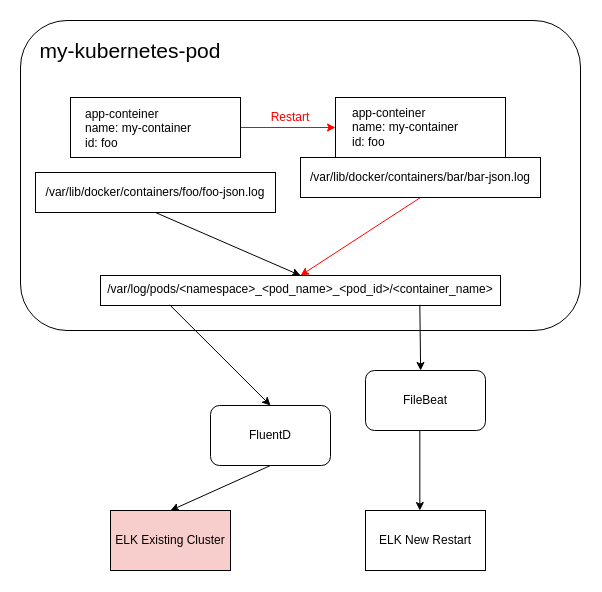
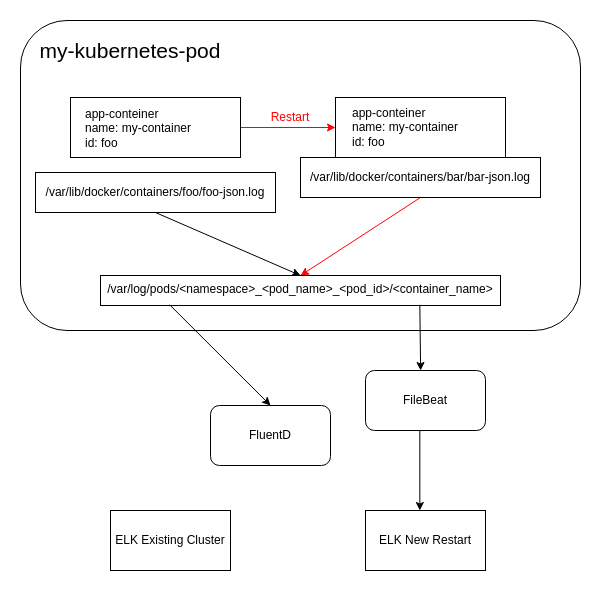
(224, 486) -> none
(171, 541) -> (171, 541)
